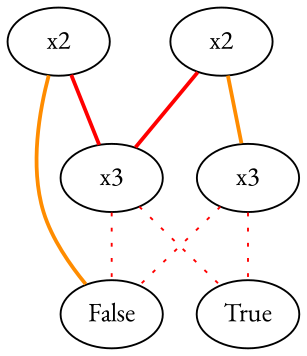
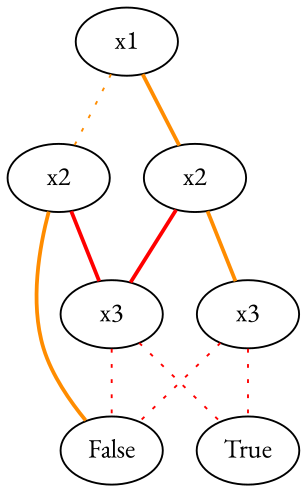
none -> (127, 42)
